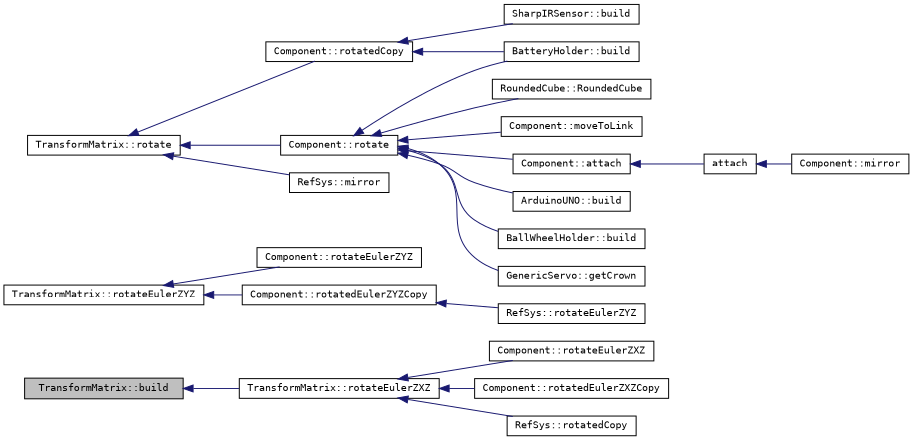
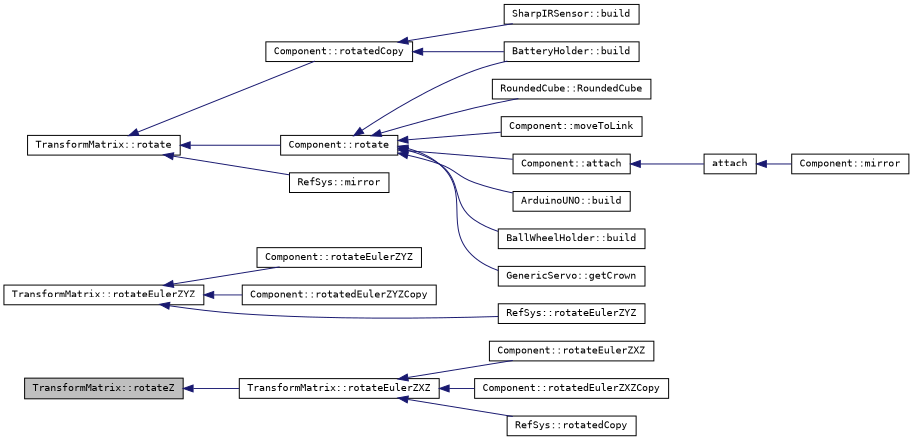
(472, 306) -> (334, 318)
(104, 388) -> (104, 388)
